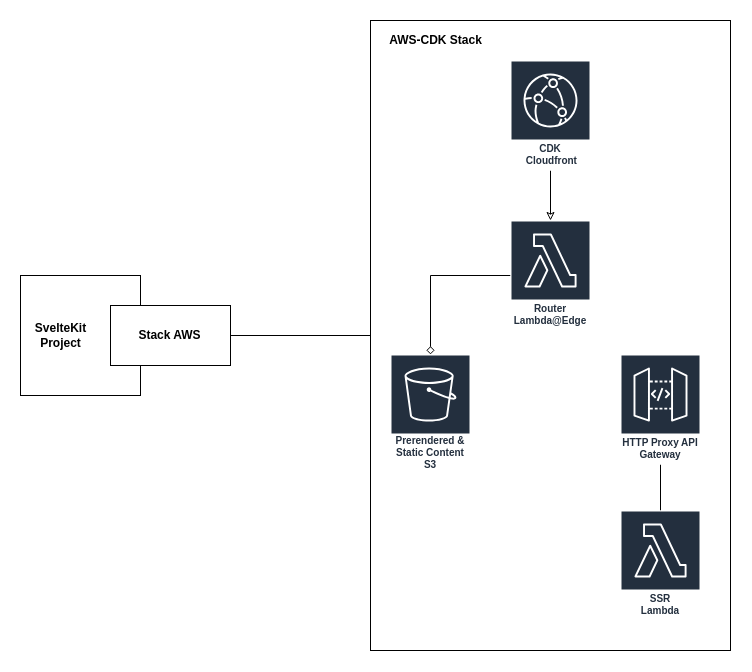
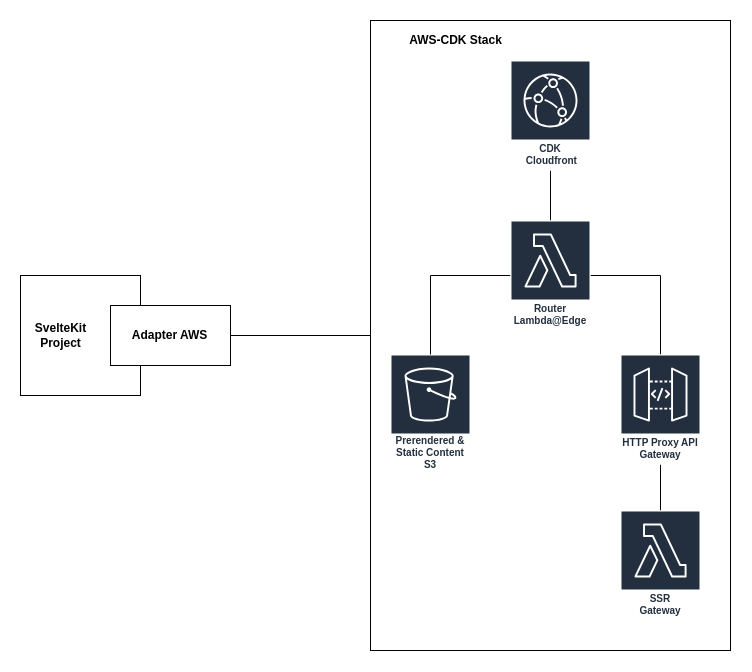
(436, 41) -> (456, 41)
(551, 212) -> (551, 215)
none -> (661, 280)
(170, 336) -> (170, 336)
(431, 346) -> (431, 350)
(661, 605) -> (661, 605)
